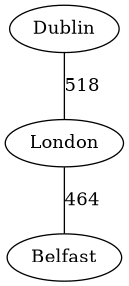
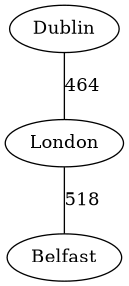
(83, 86) -> (83, 86)
(83, 200) -> (83, 200)
